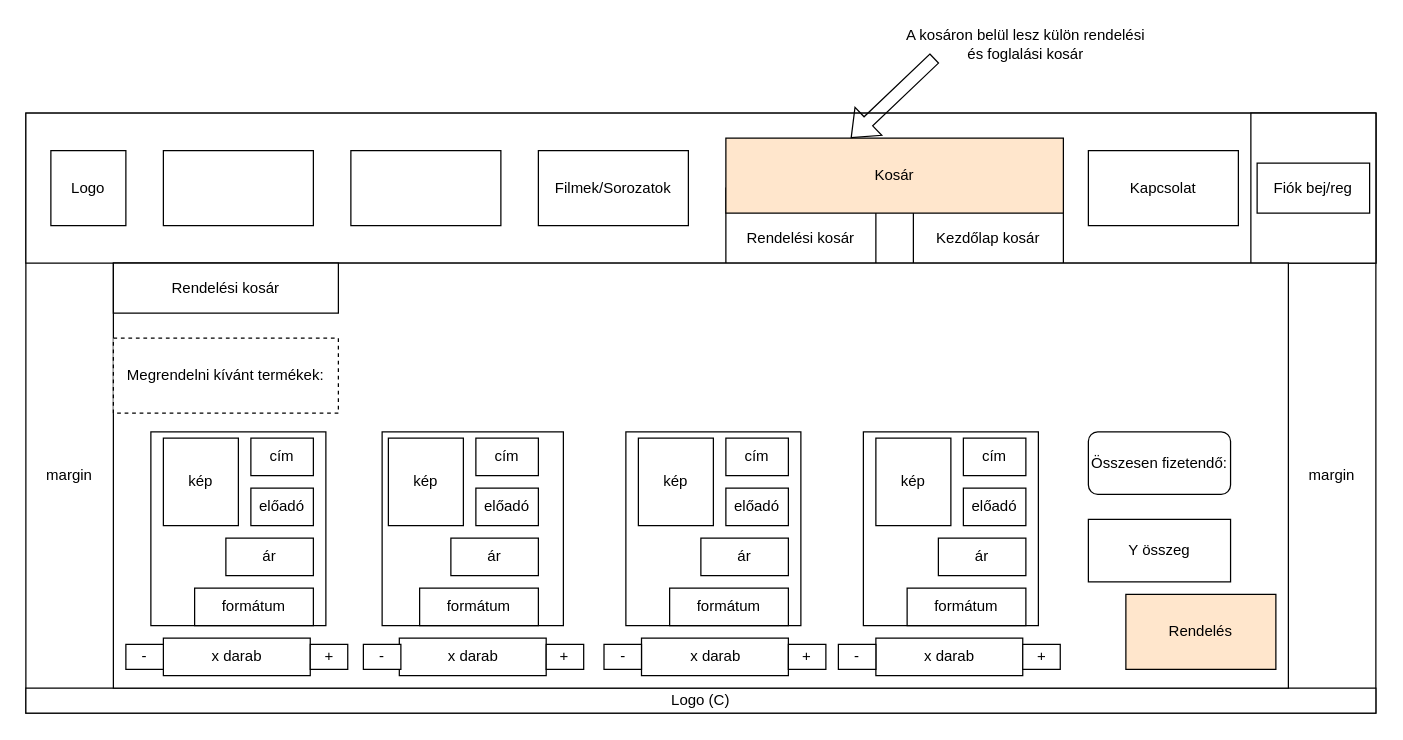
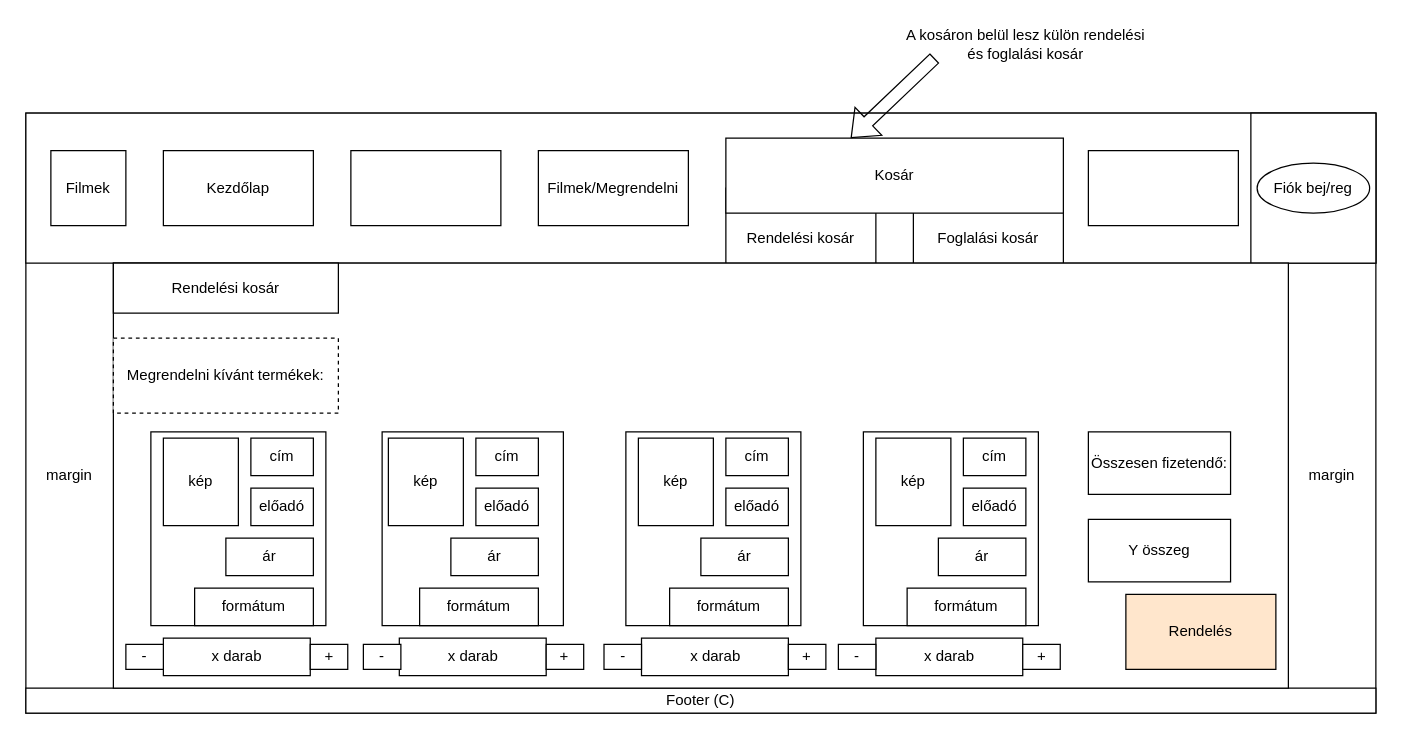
(894, 176) -> (894, 176)
(88, 188) -> (88, 188)
none -> (238, 188)
(613, 188) -> (613, 188)
(1163, 188) -> none
(1313, 188) -> (1313, 188)
(988, 238) -> (988, 238)
(1159, 463) -> (1159, 463)
(701, 701) -> (701, 701)
